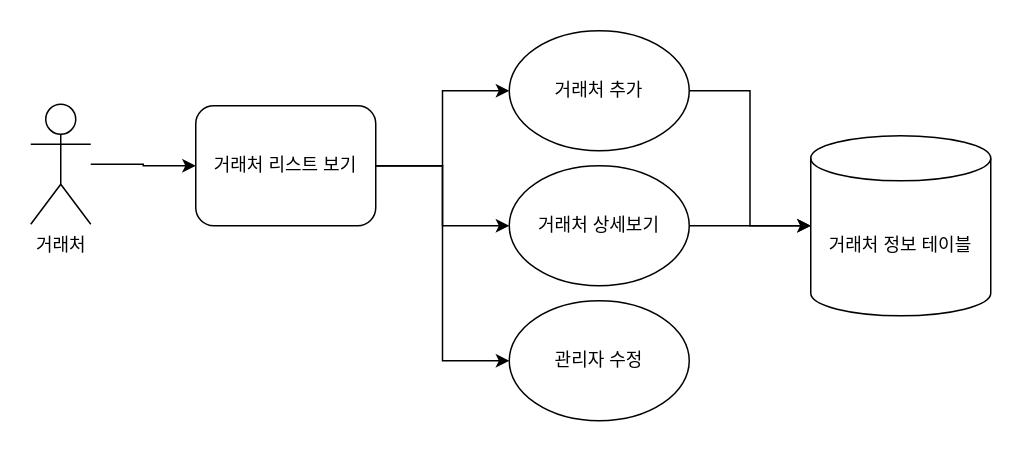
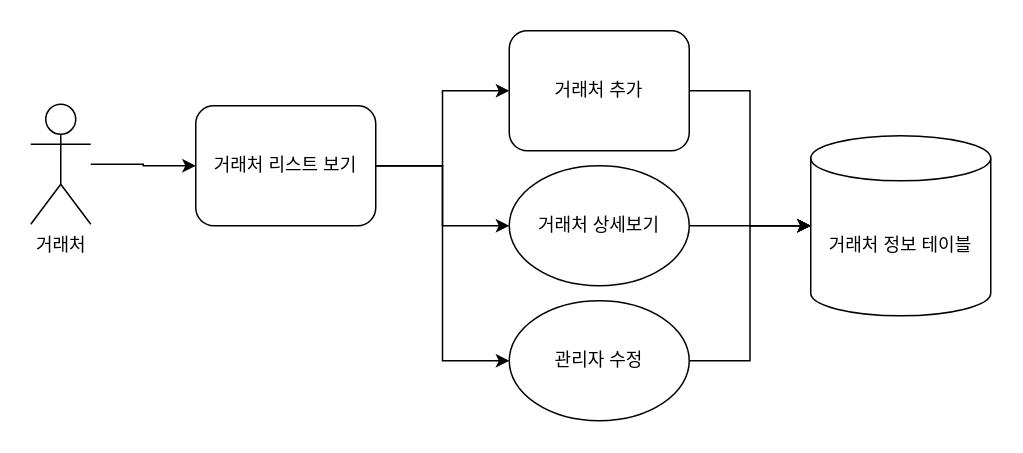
(599, 91) -> (599, 91)
none -> (750, 325)
